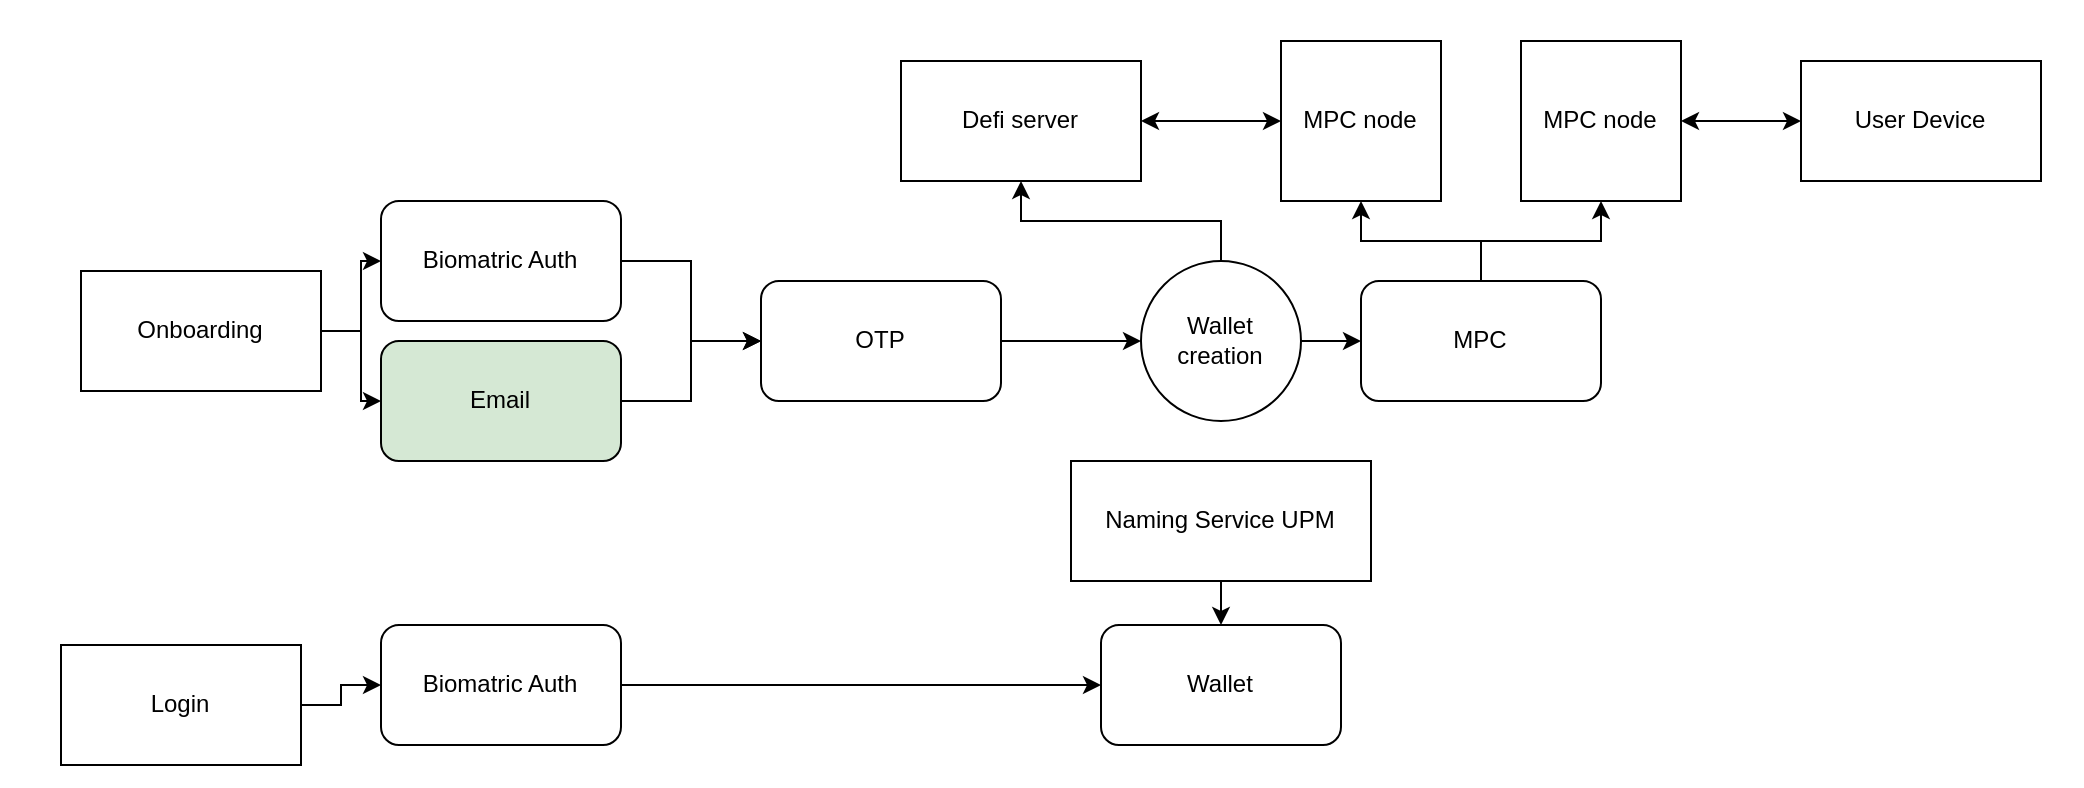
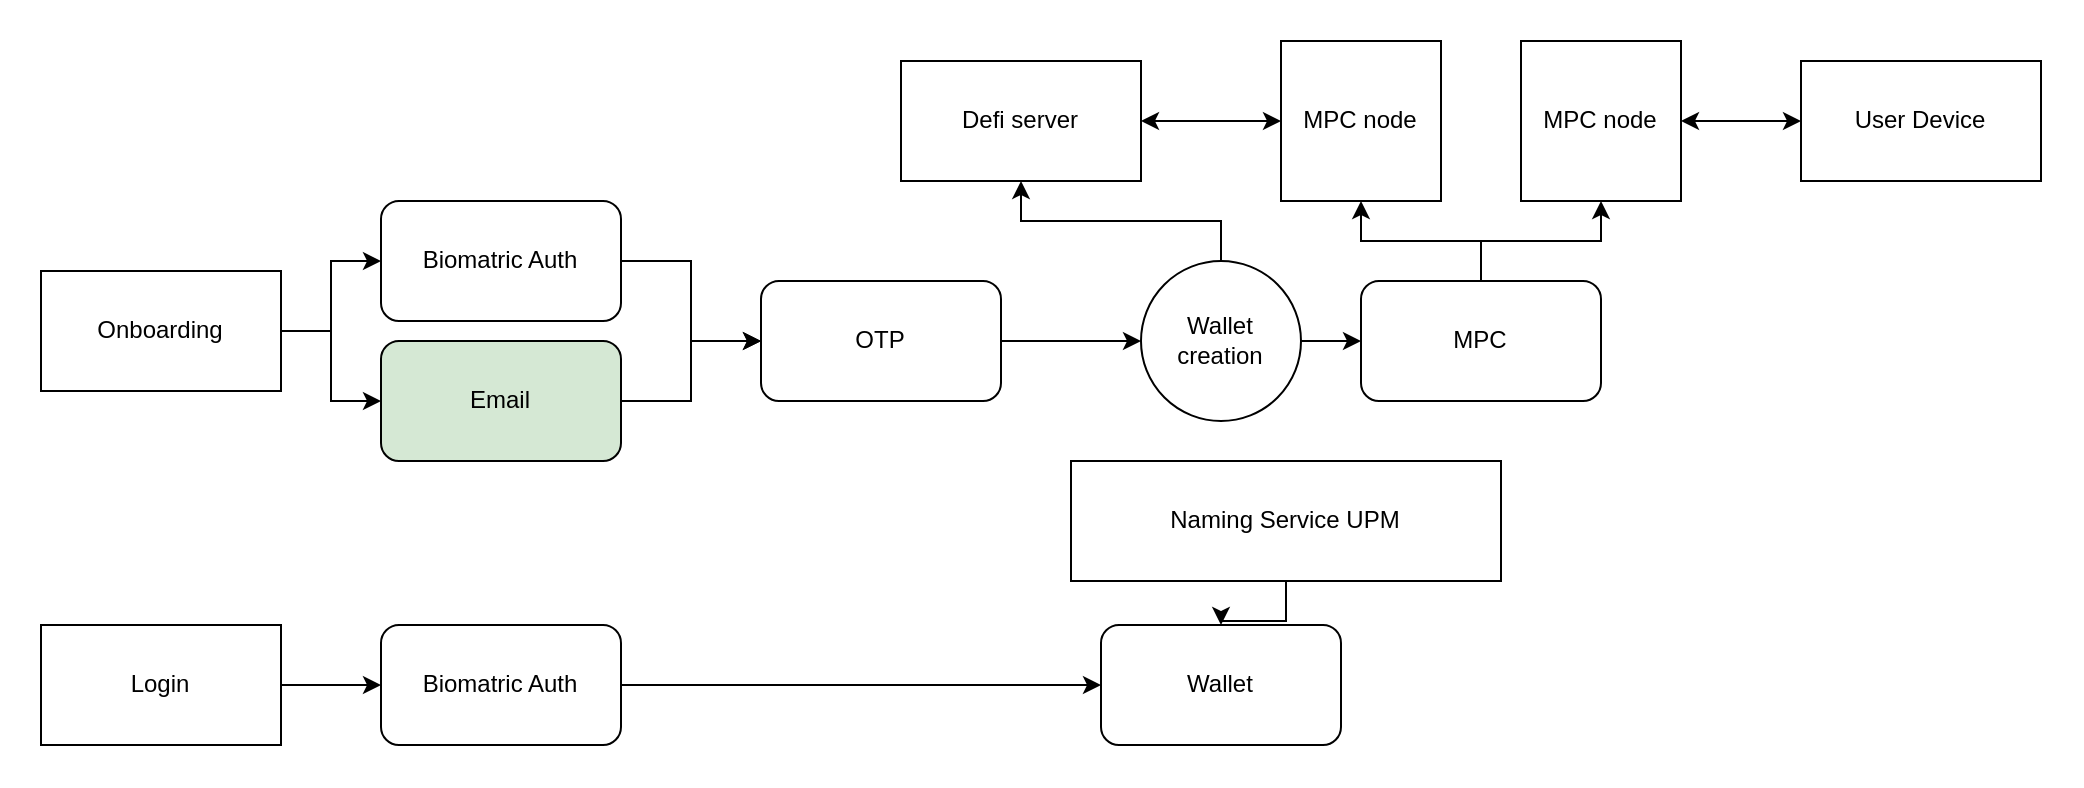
(201, 331) -> (161, 331)
(1221, 521) -> (1286, 521)
(181, 705) -> (161, 685)
